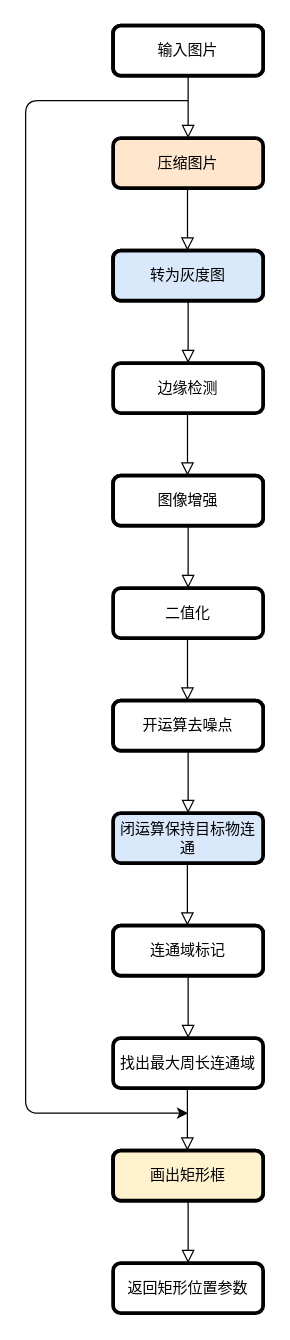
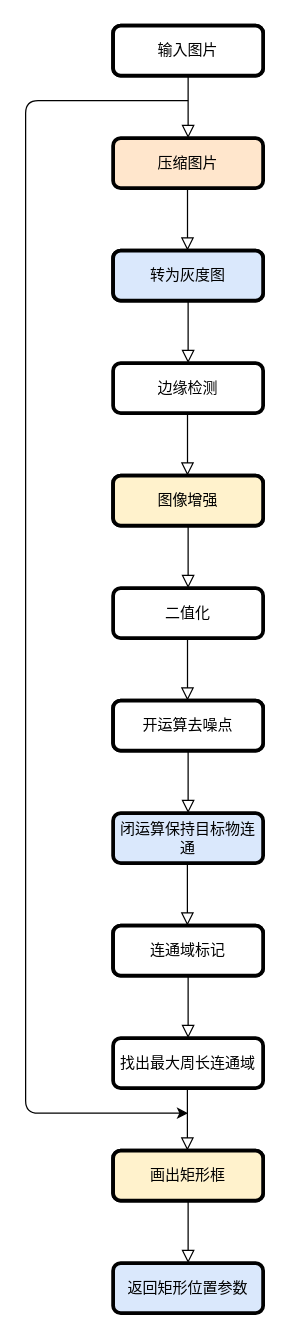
(188, 501) -> (188, 501)
(188, 1288) -> (188, 1288)
